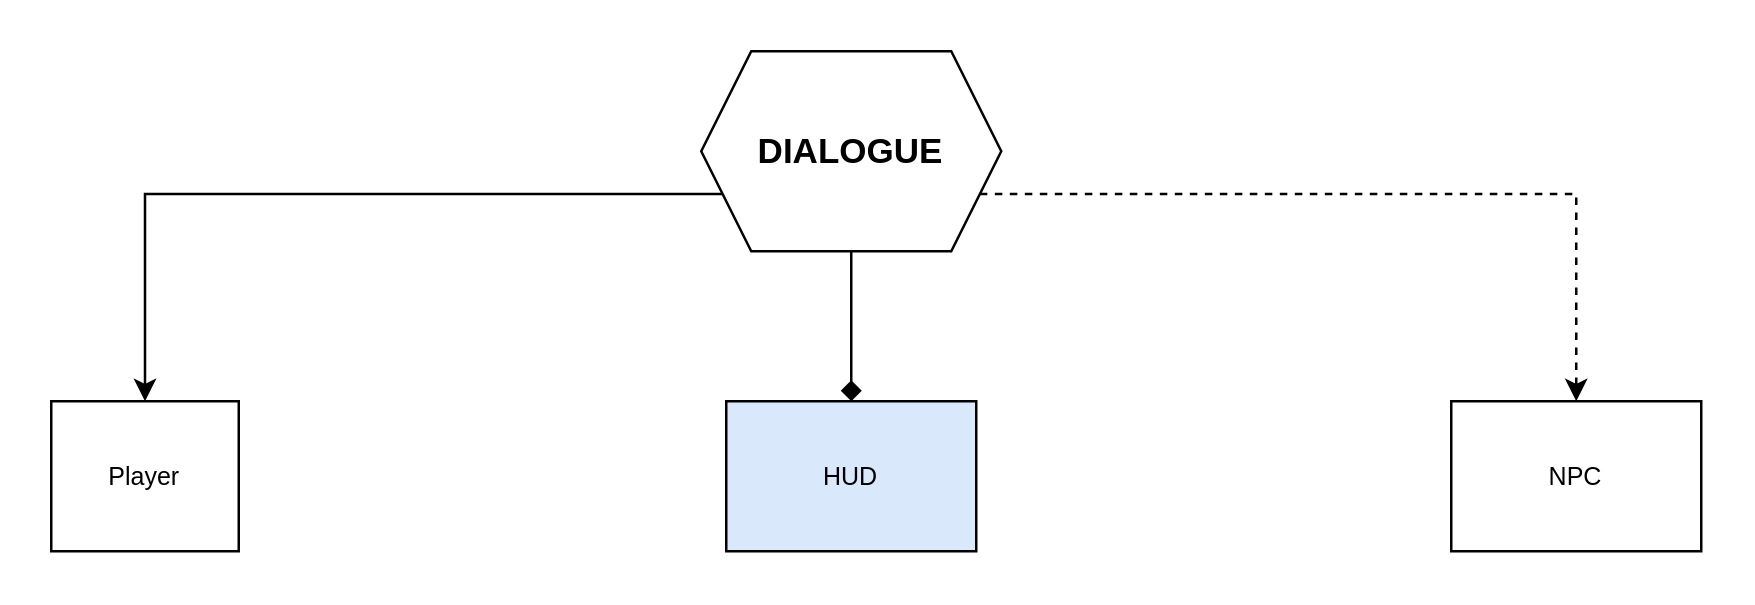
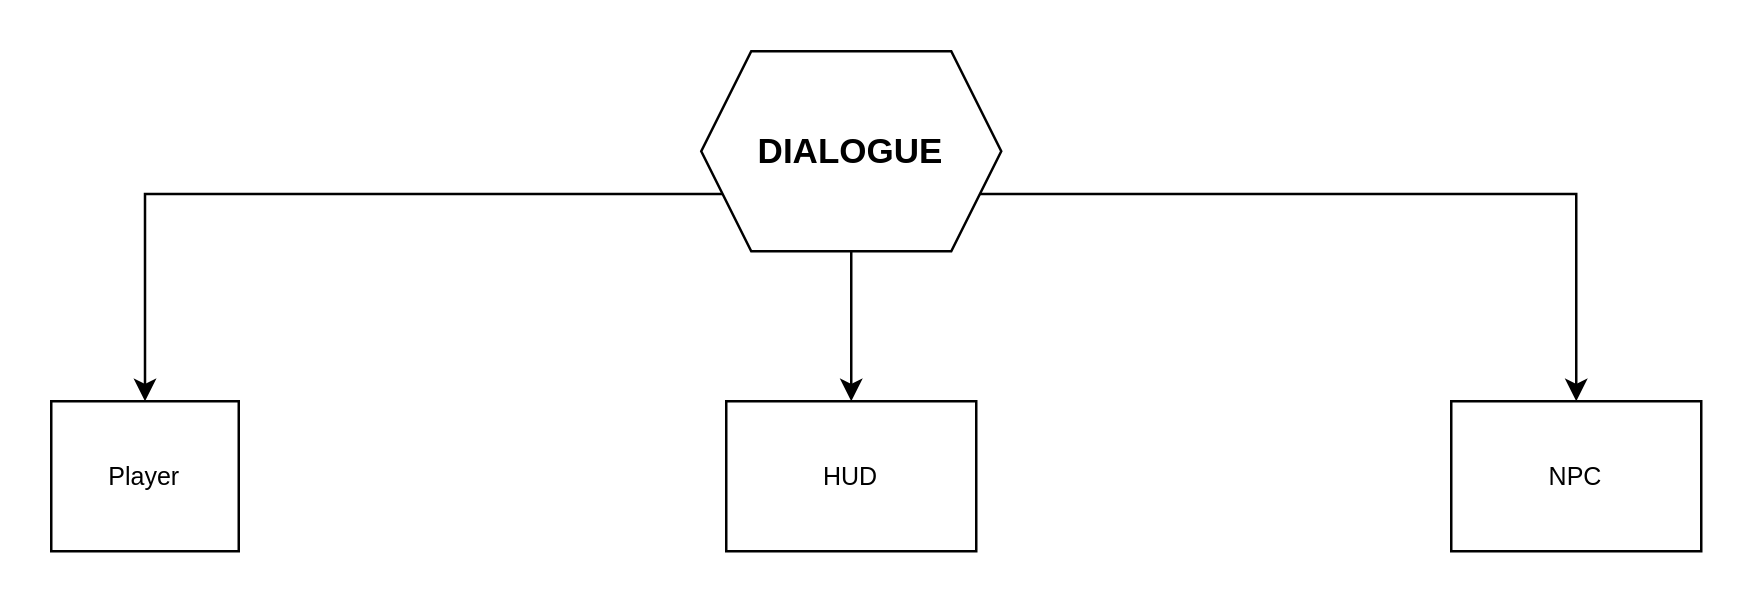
(1371, 194) -> (1371, 194)
(851, 381) -> (851, 382)
(851, 476) -> (851, 476)
